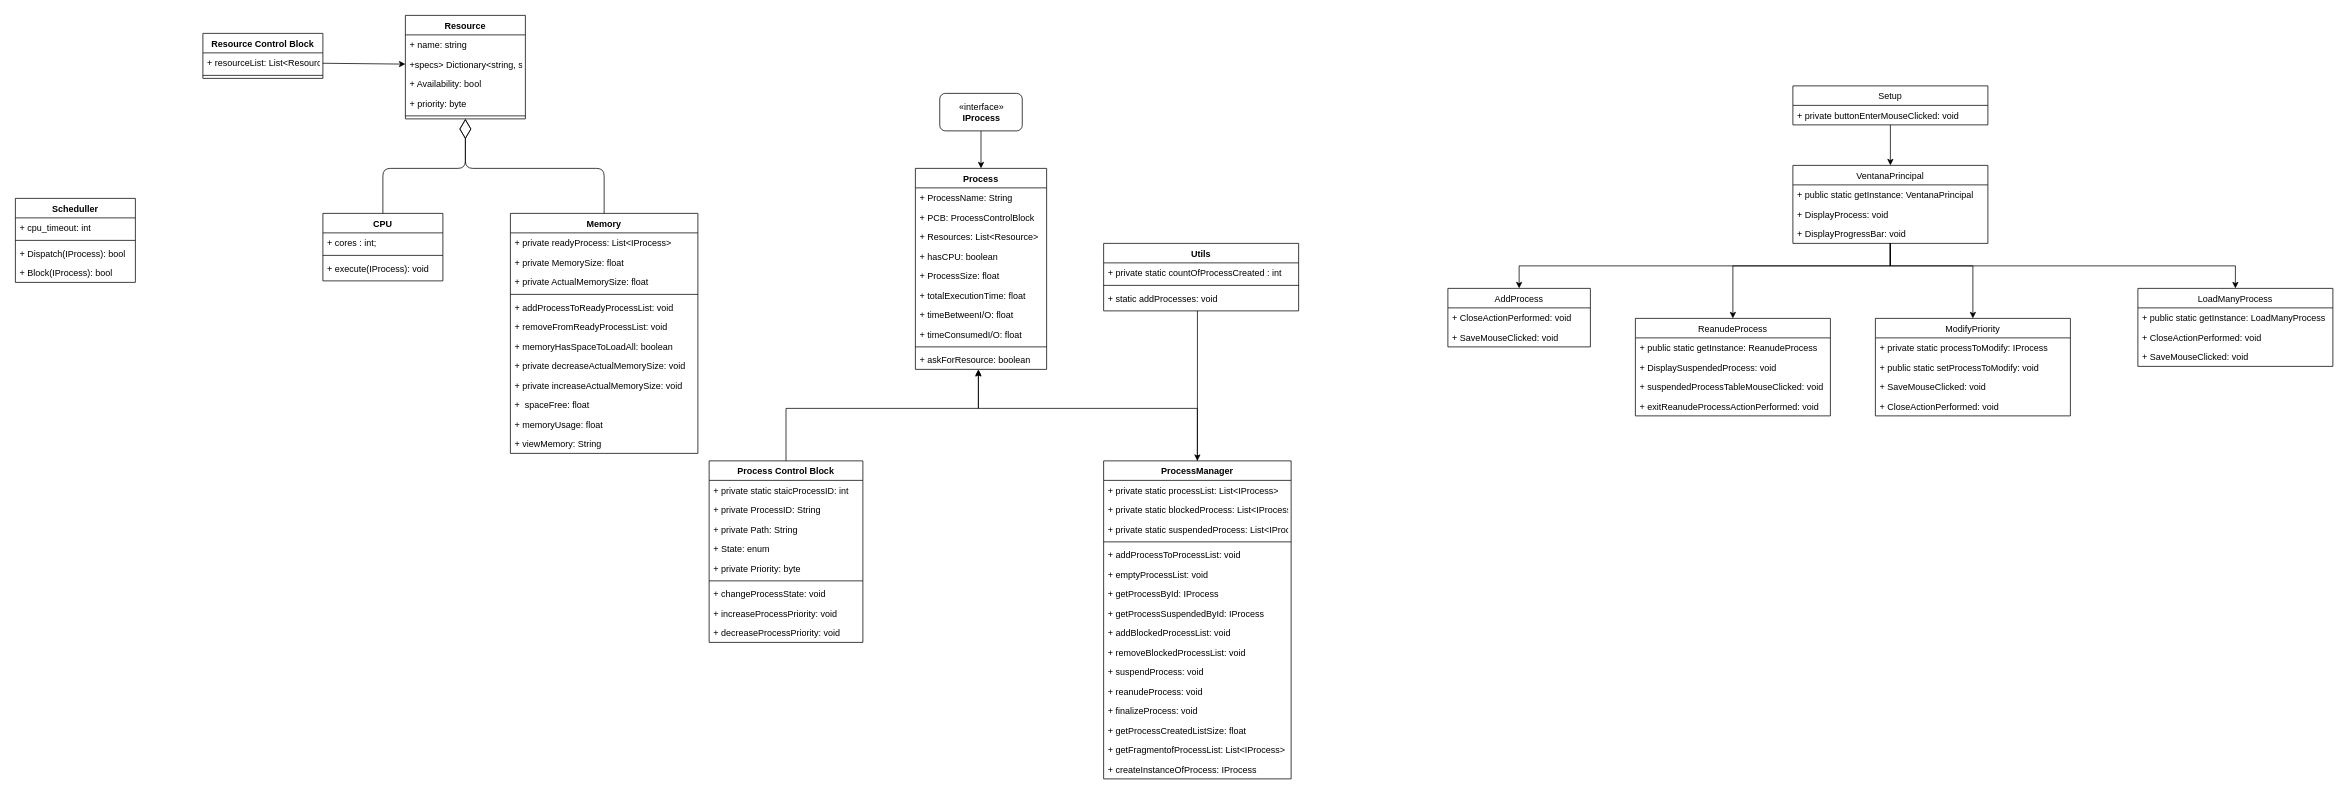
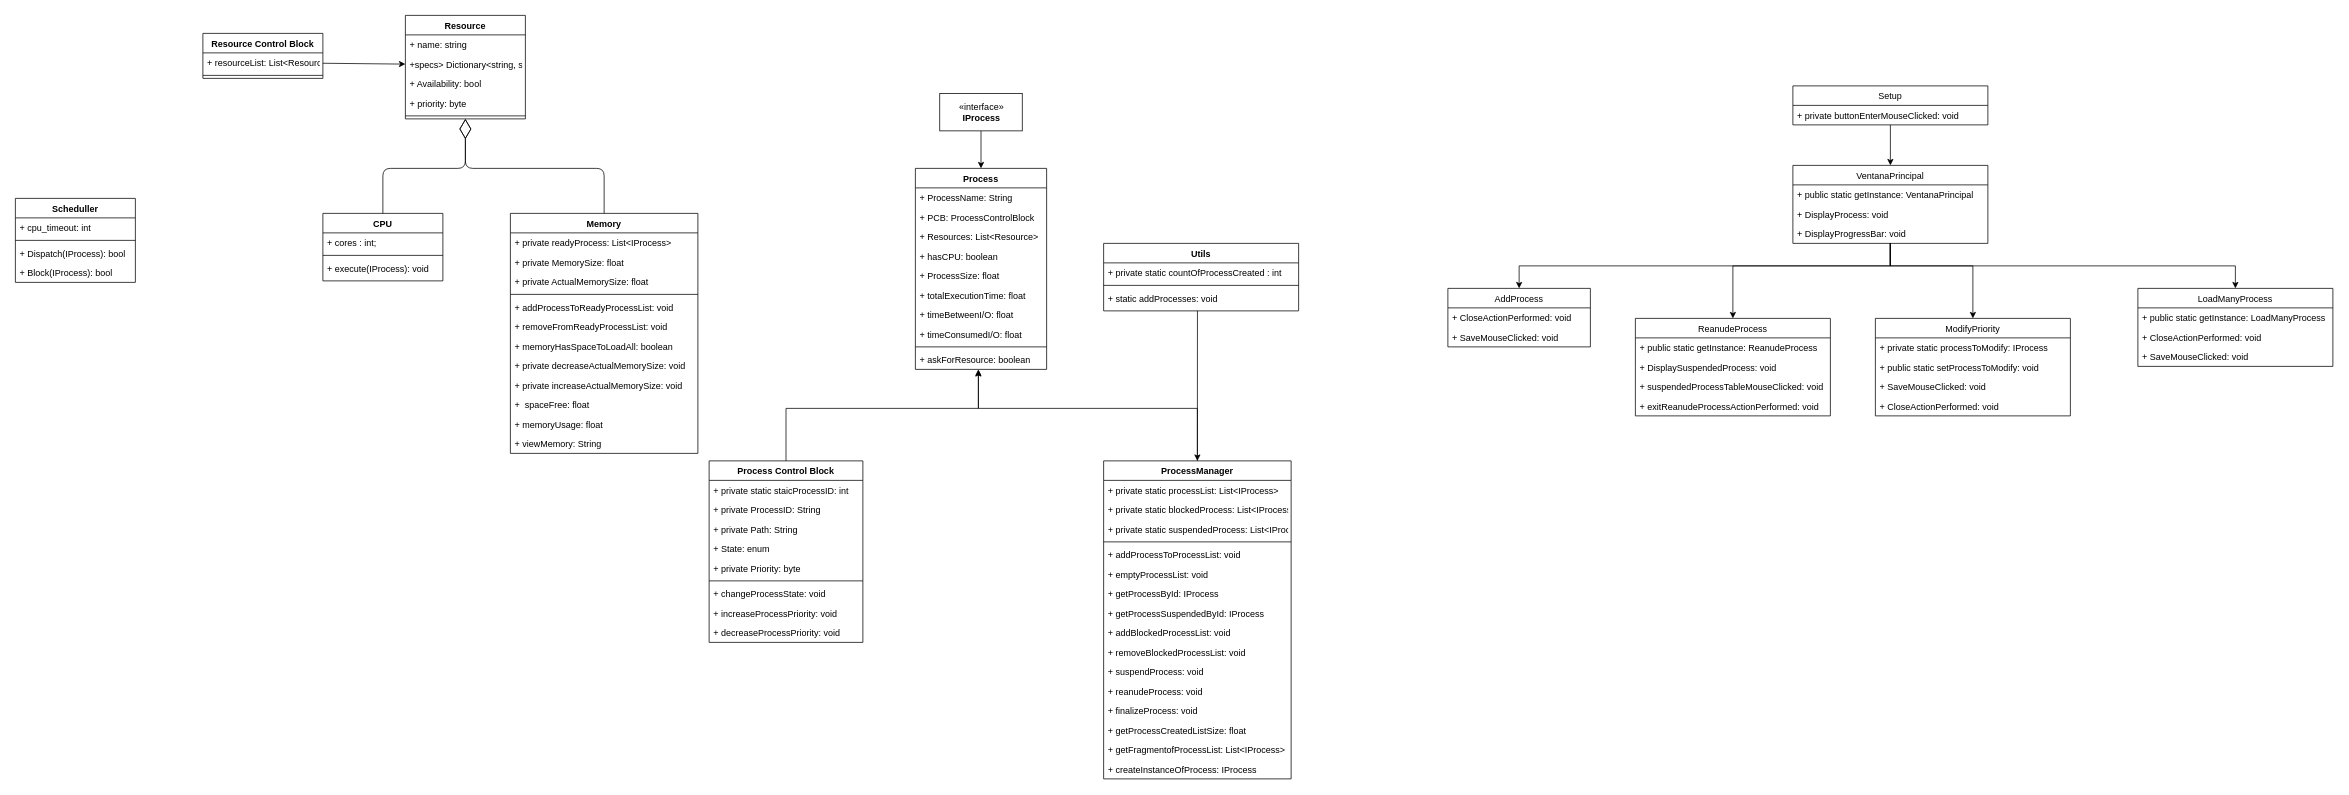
(981, 112) -> (981, 112)
